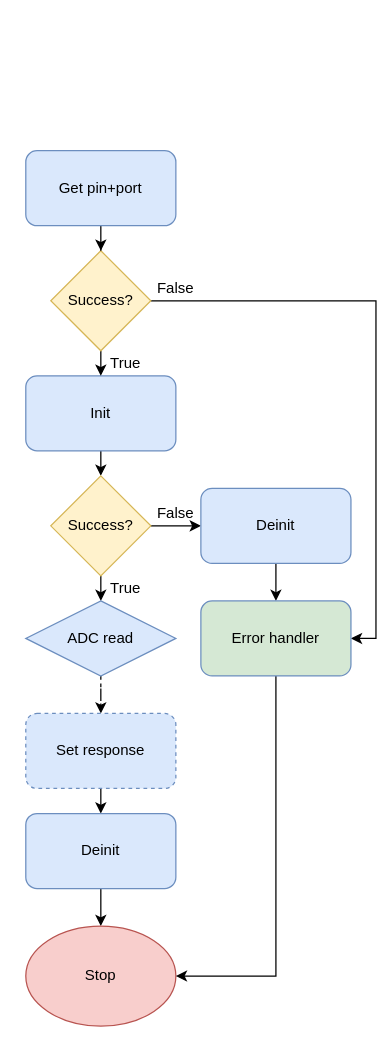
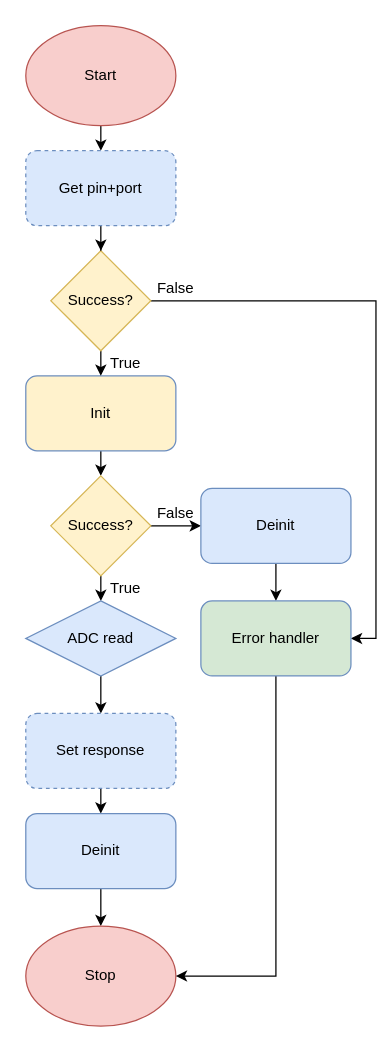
none -> (101, 76)
none -> (101, 134)
(101, 188) -> (101, 188)
(101, 413) -> (101, 413)
(101, 683) -> (101, 683)
